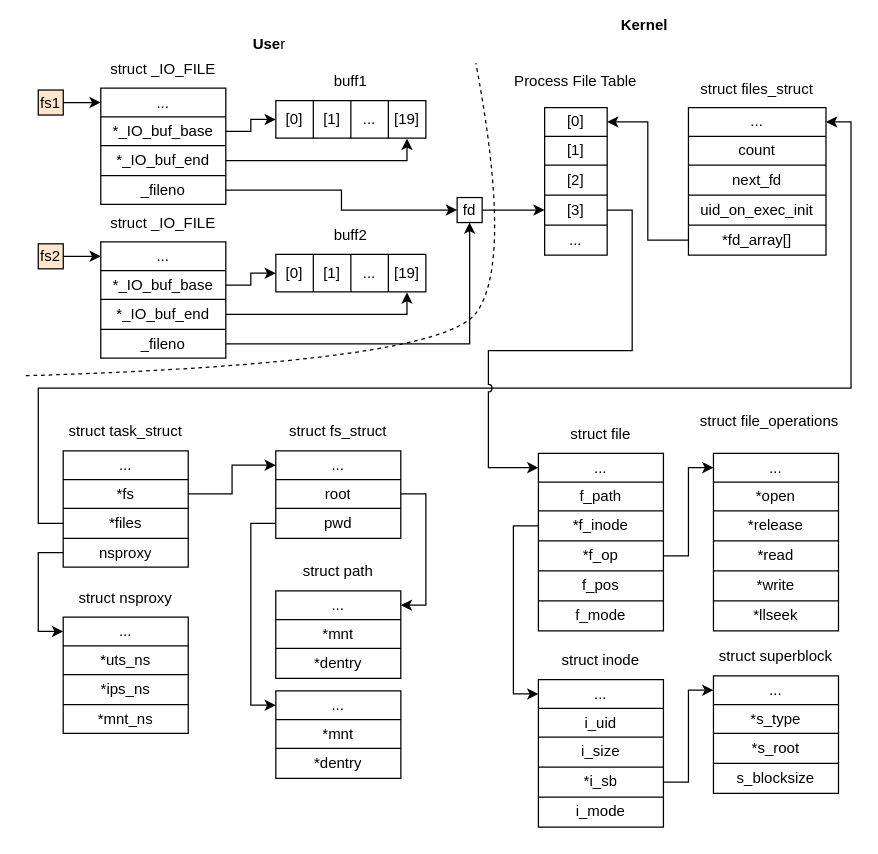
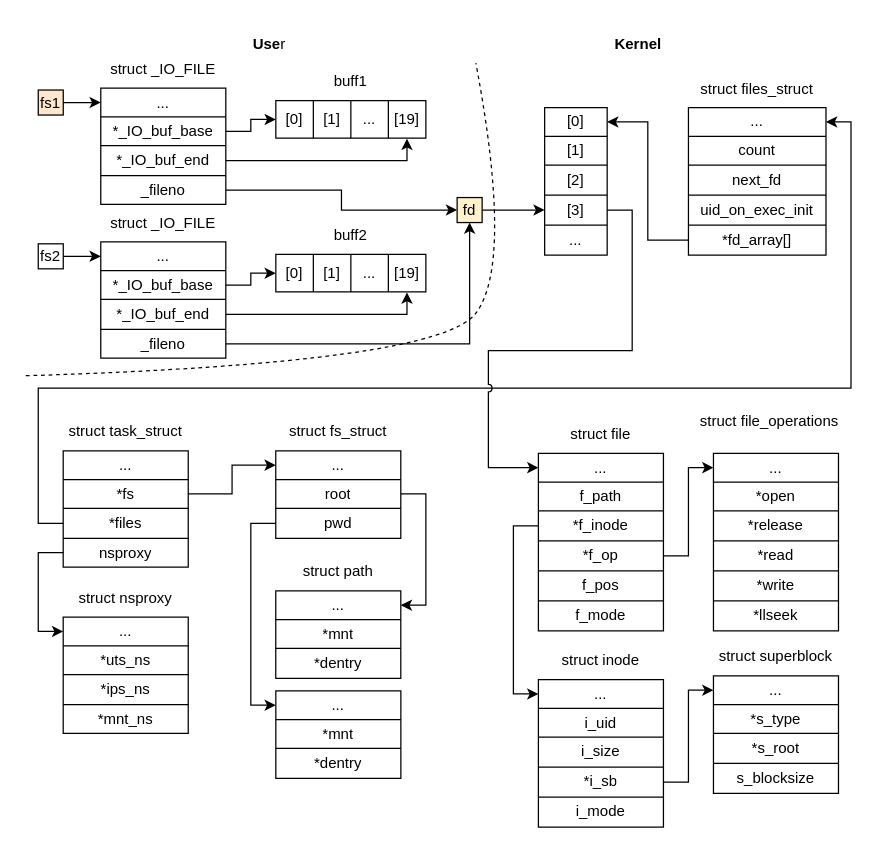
(644, 26) -> (638, 44)
(576, 82) -> none
(469, 210) -> (469, 210)
(51, 256) -> (51, 256)
